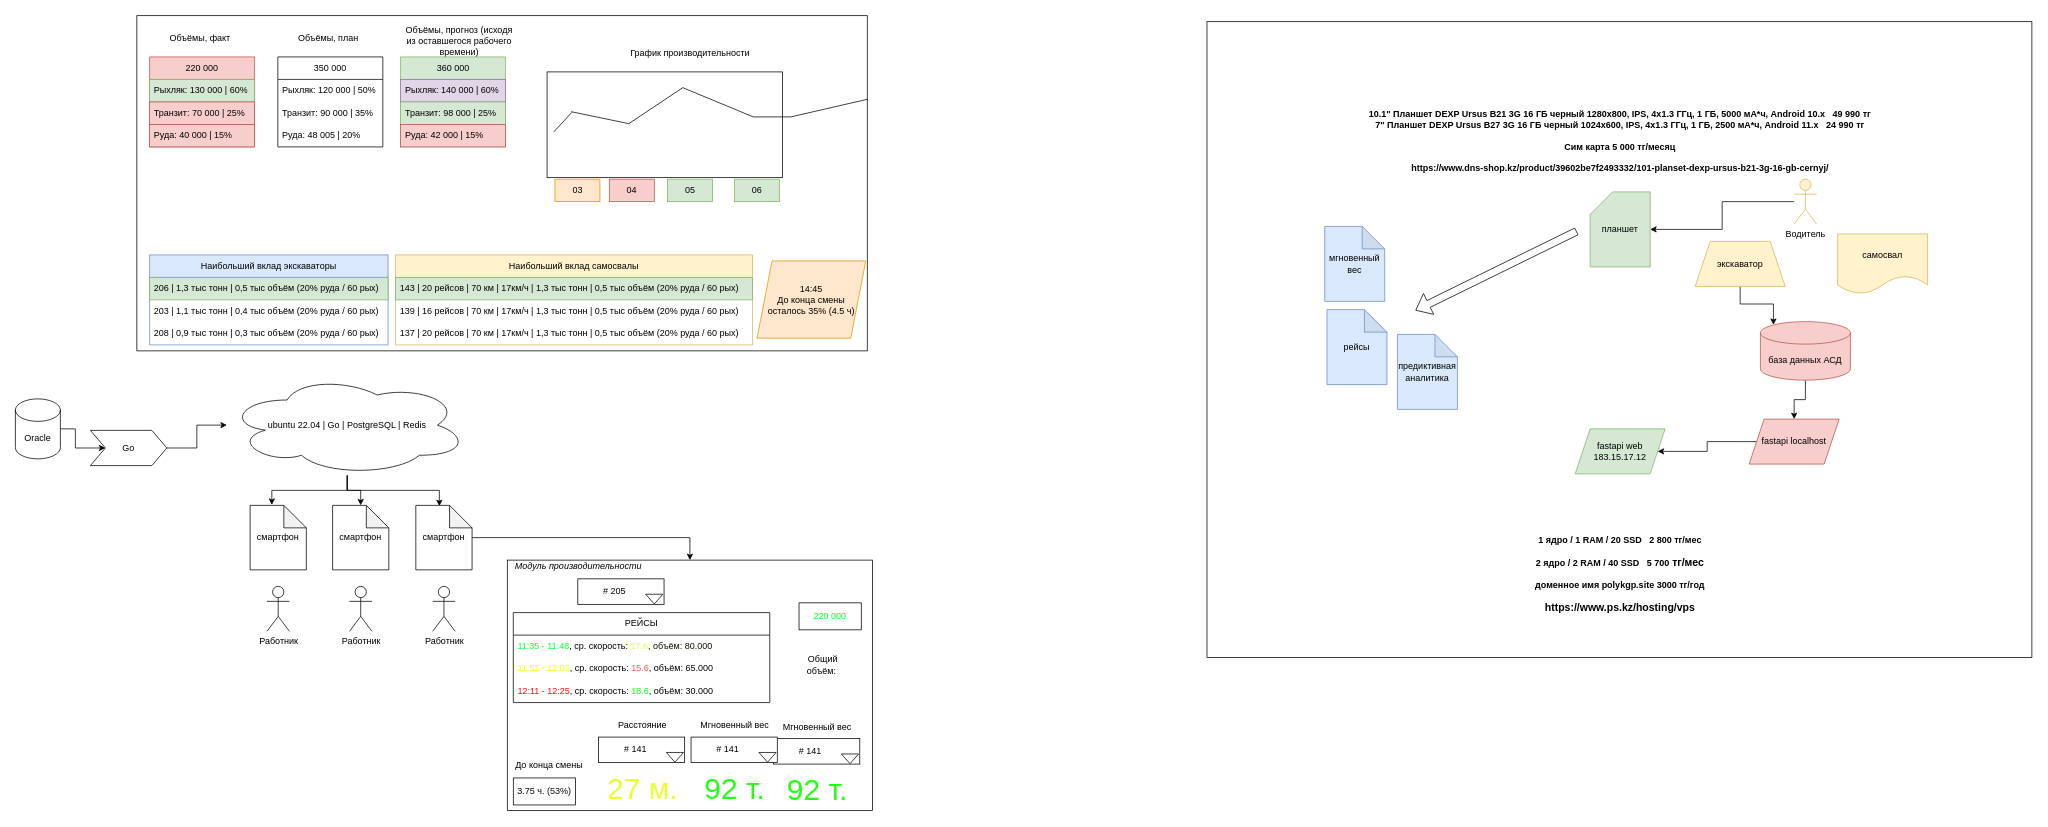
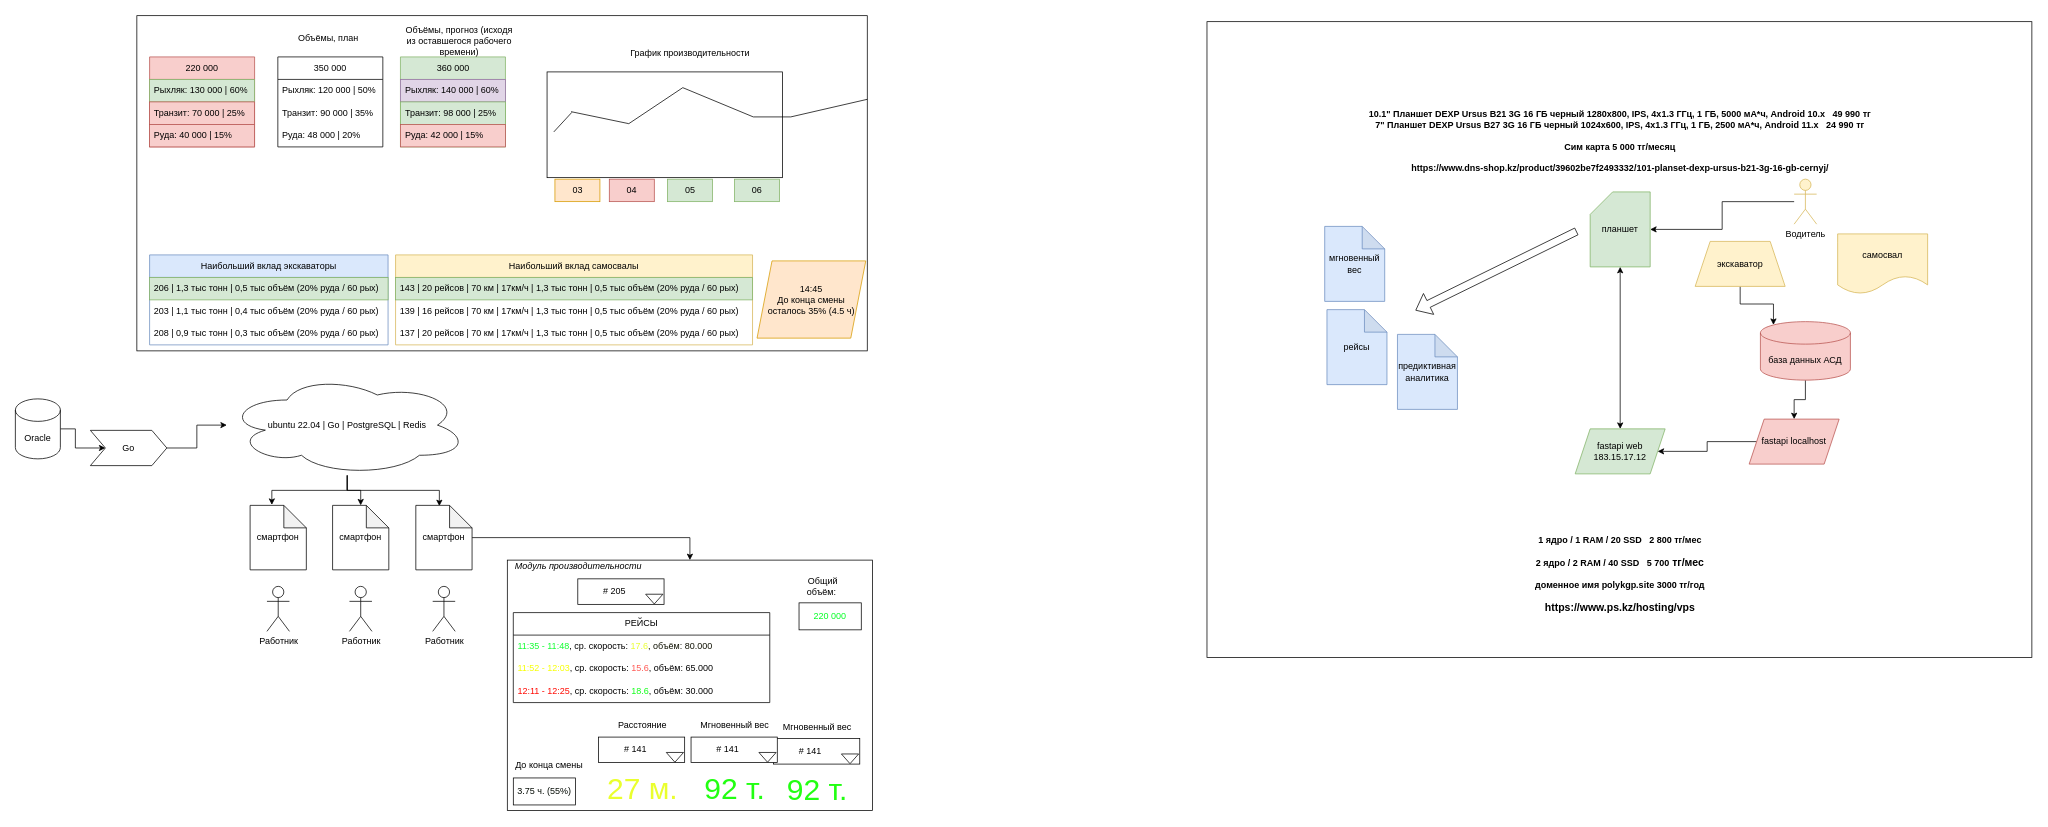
(200, 38) -> none
(321, 135) -> (321, 135)
none -> (1620, 348)
(823, 665) -> (823, 586)
(545, 792) -> (545, 792)
